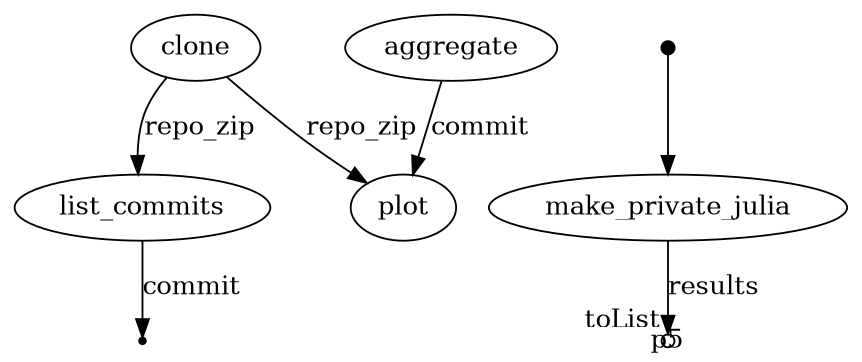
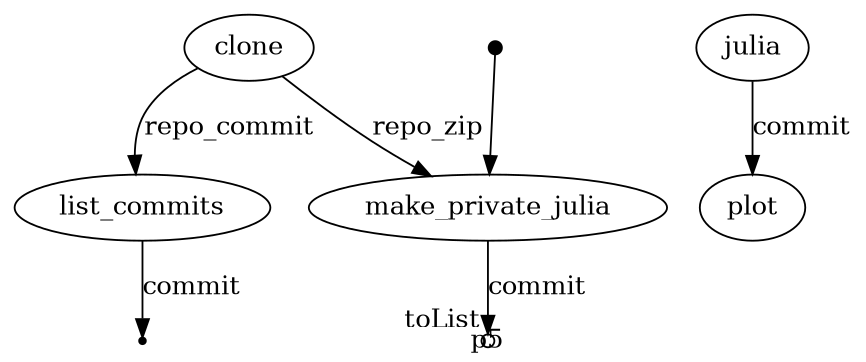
(451, 48) -> (753, 48)
(287, 127) -> (347, 124)
(200, 128) -> (230, 128)
(714, 288) -> (538, 288)
